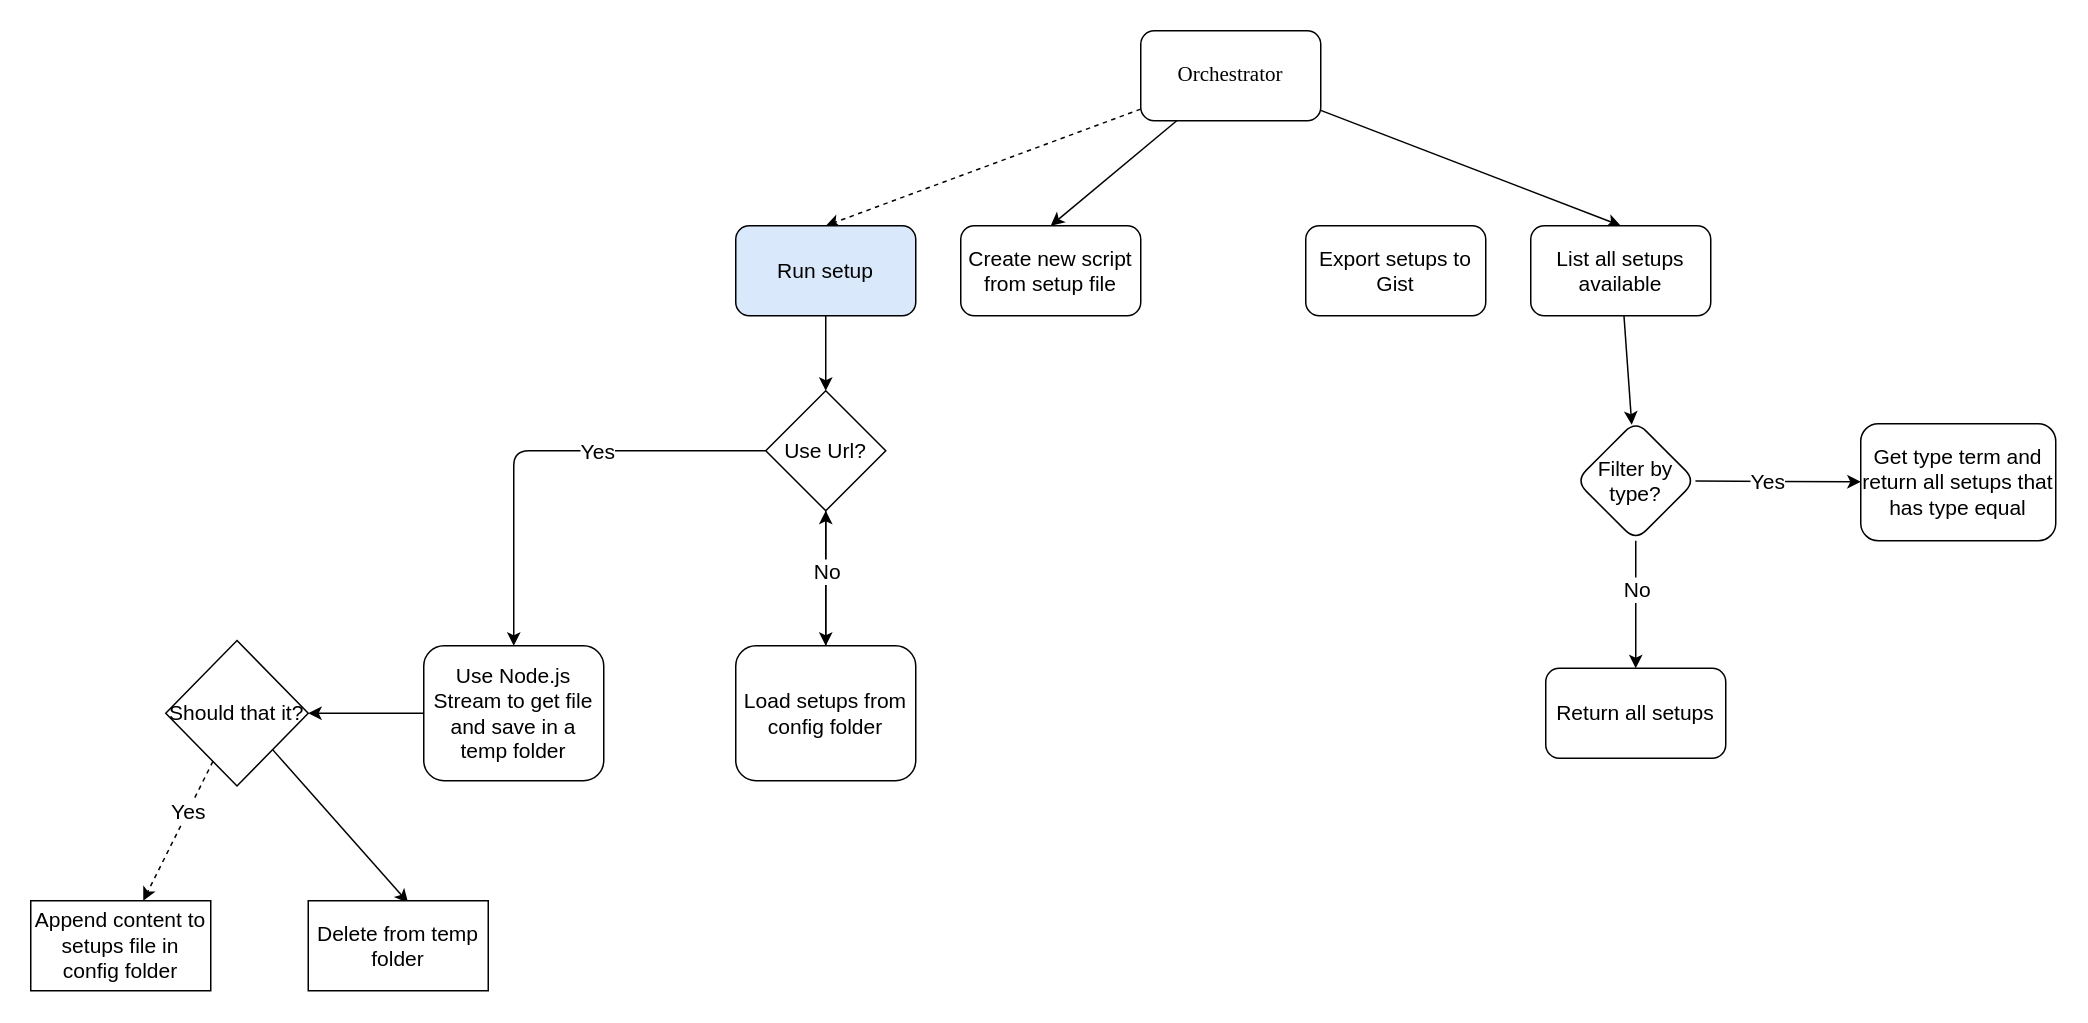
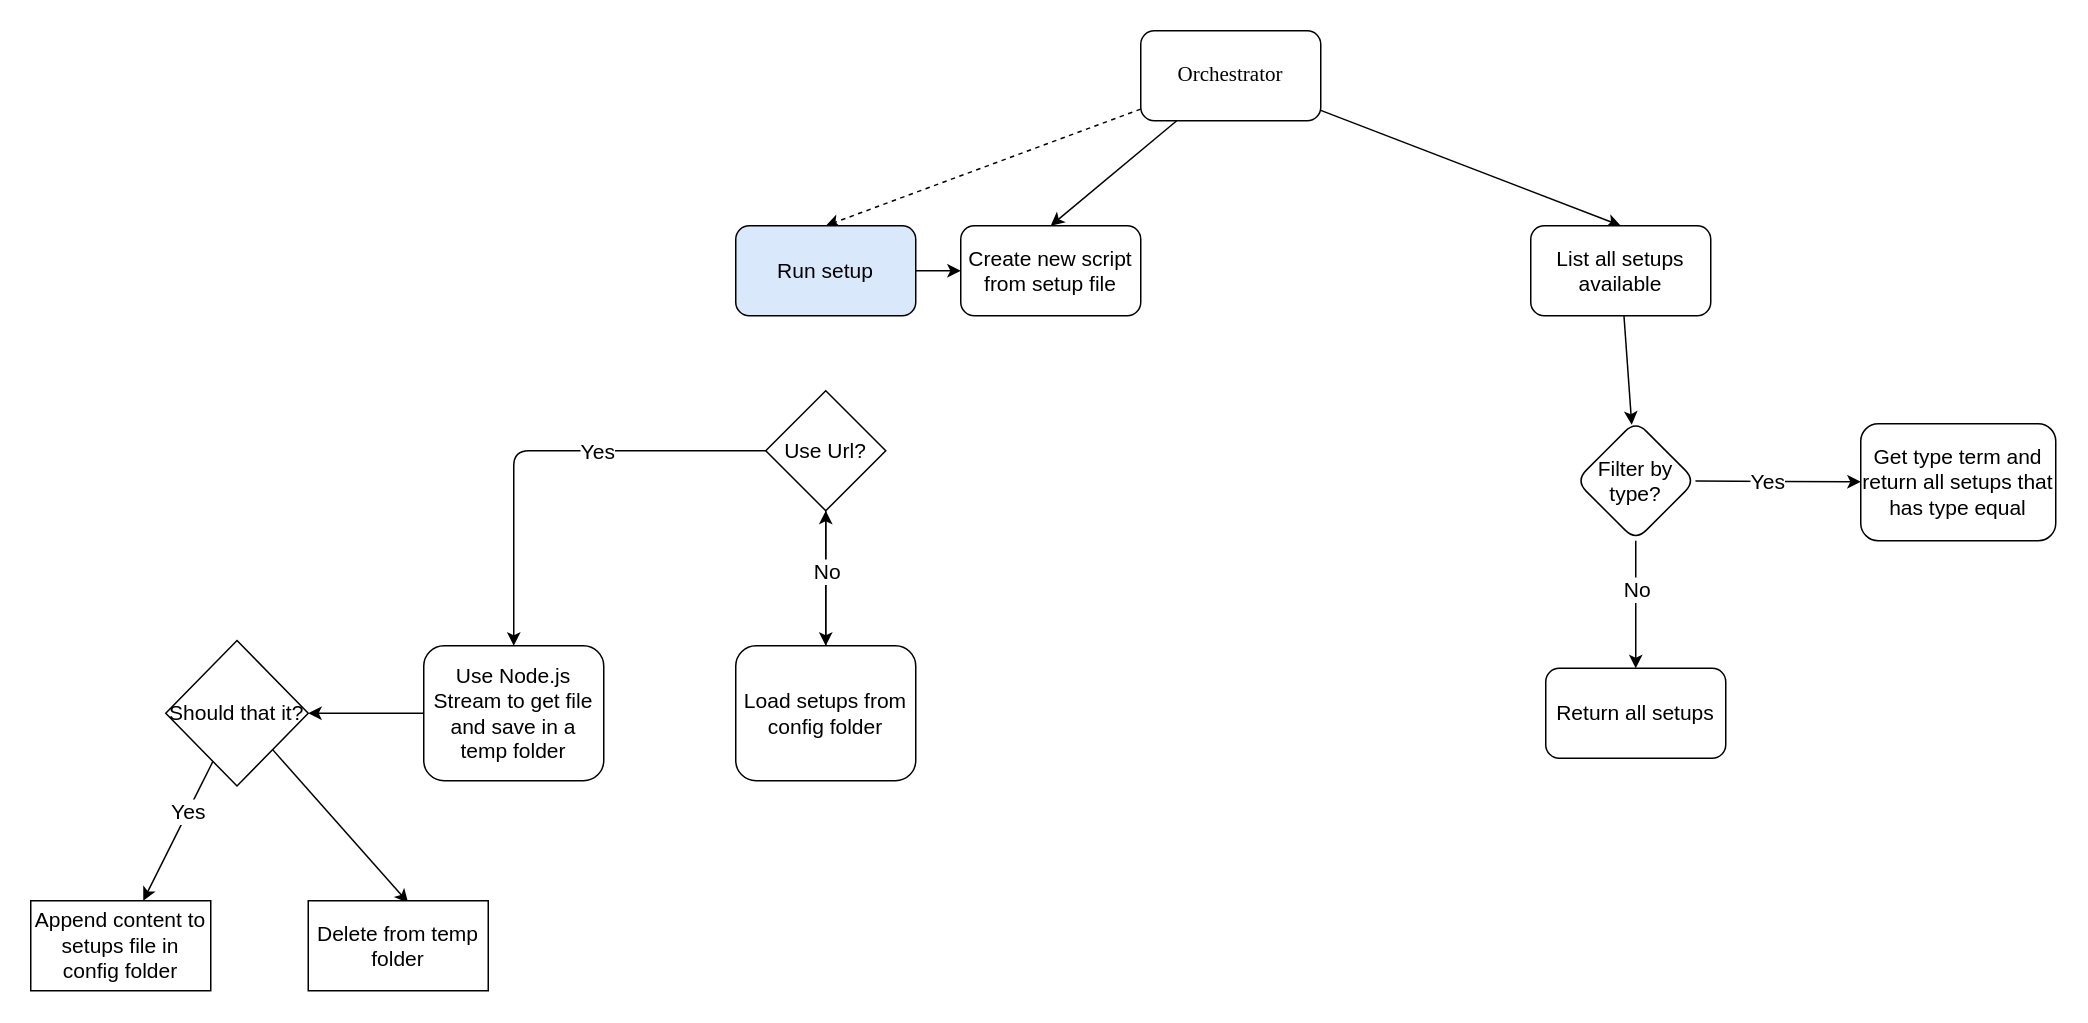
(1396, 271) -> none
(826, 348) -> (933, 271)
(165, 857) -> (165, 857)
